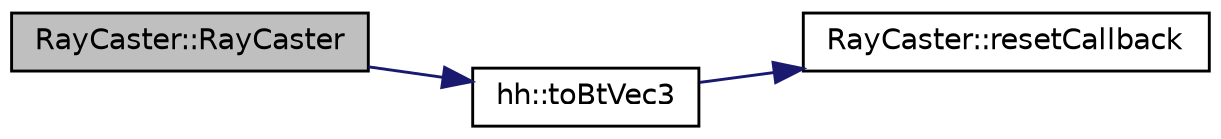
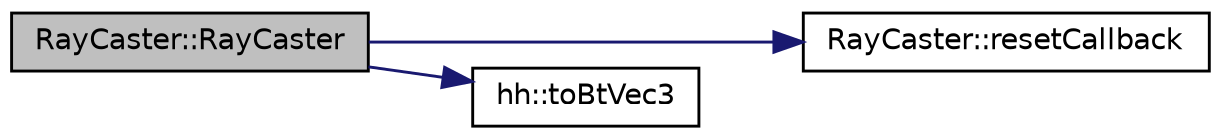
(737, 77) -> (571, 42)
